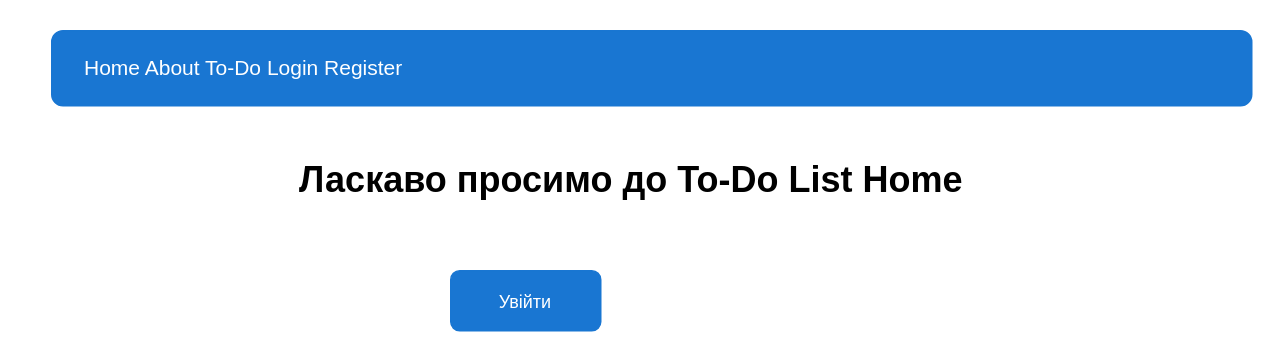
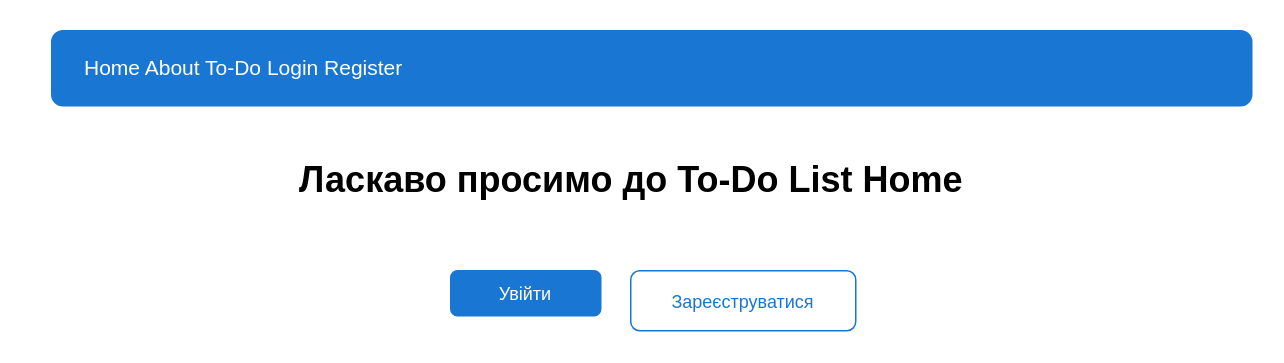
(526, 301) -> (526, 293)
none -> (743, 301)
